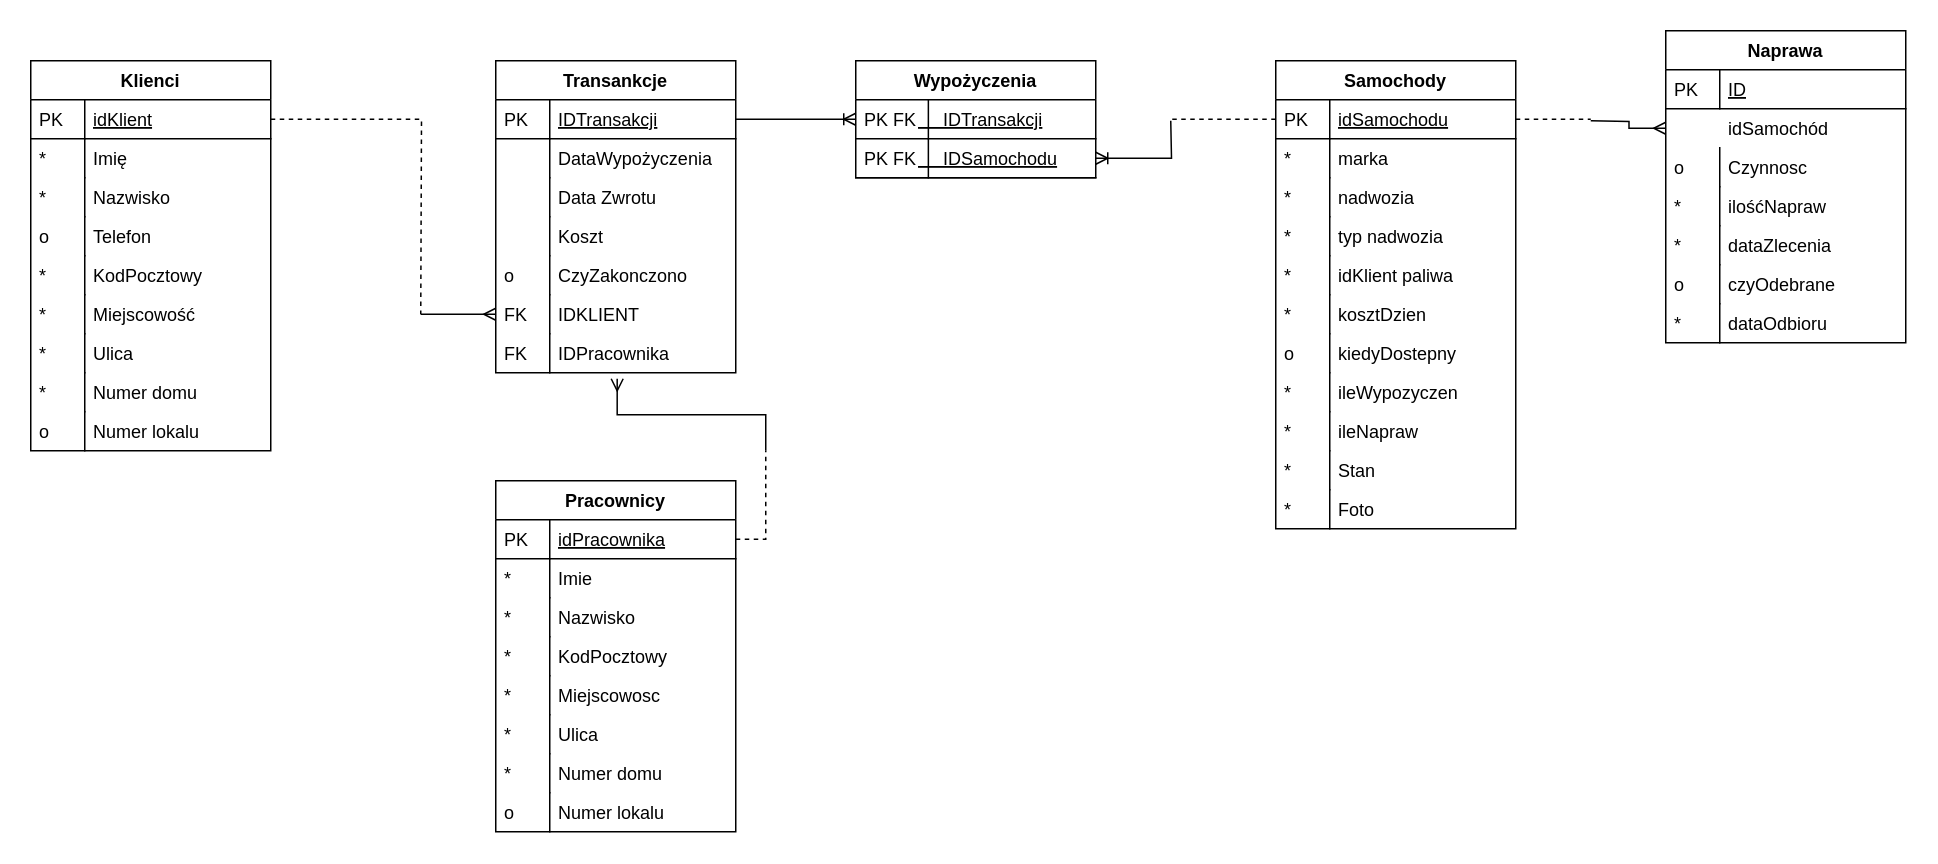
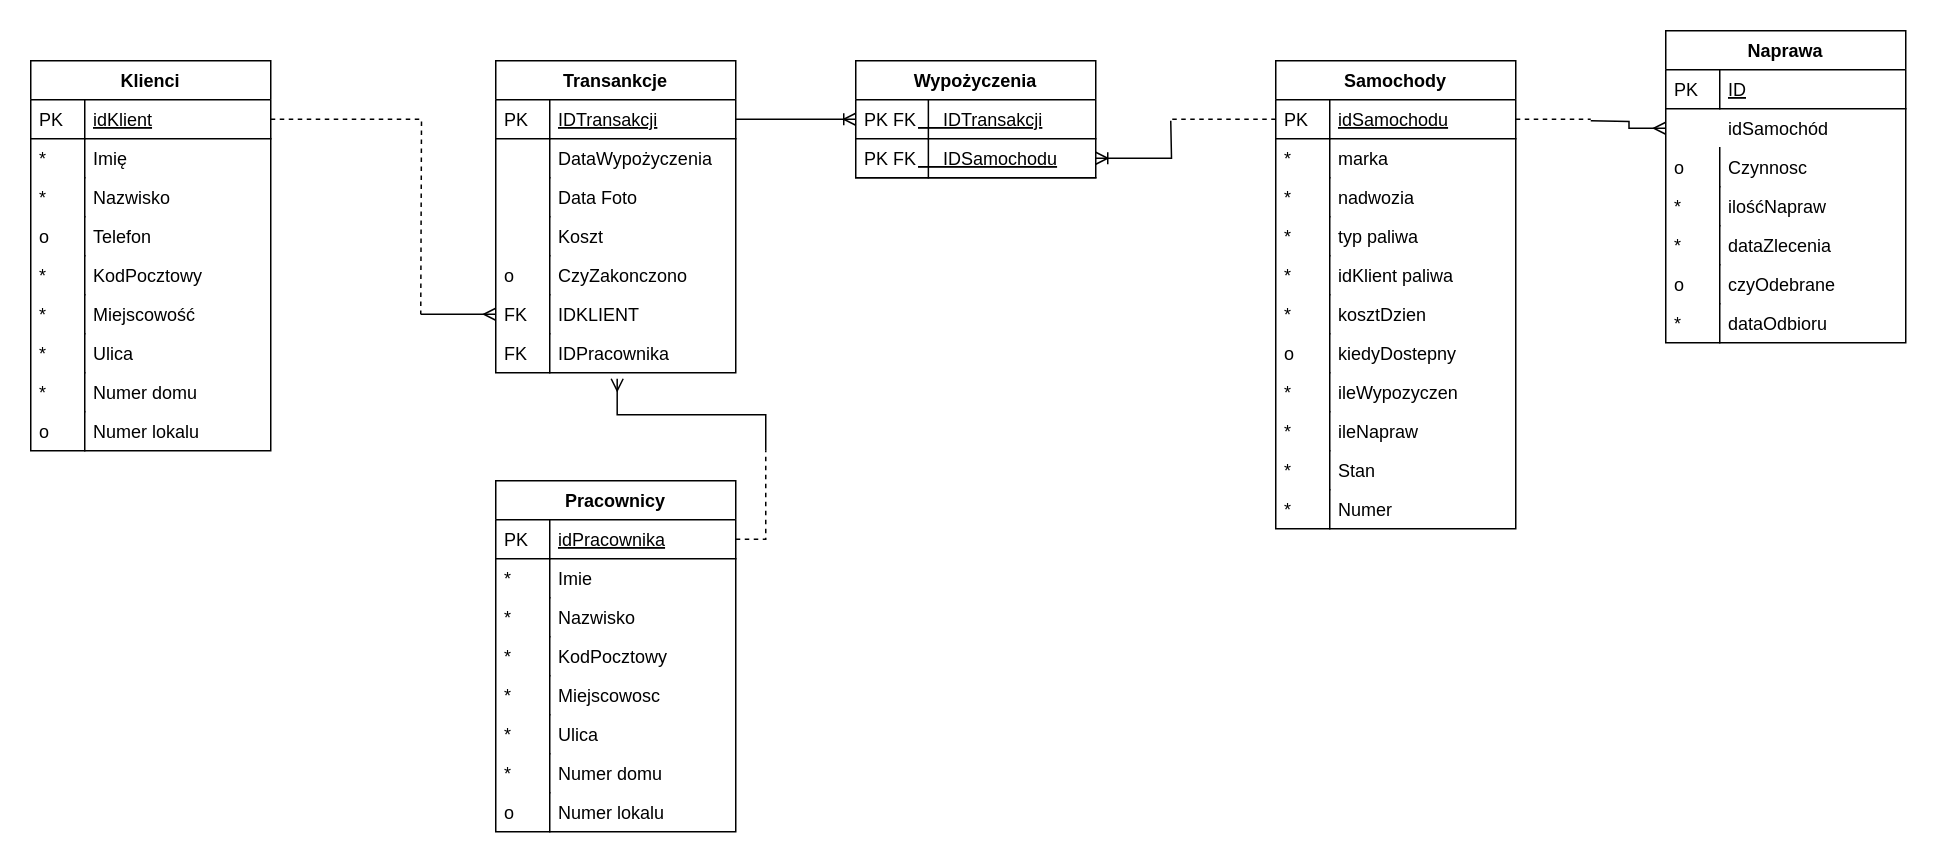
(611, 198) -> (601, 198)
(1394, 237) -> (1381, 237)
(1358, 510) -> (1363, 510)
